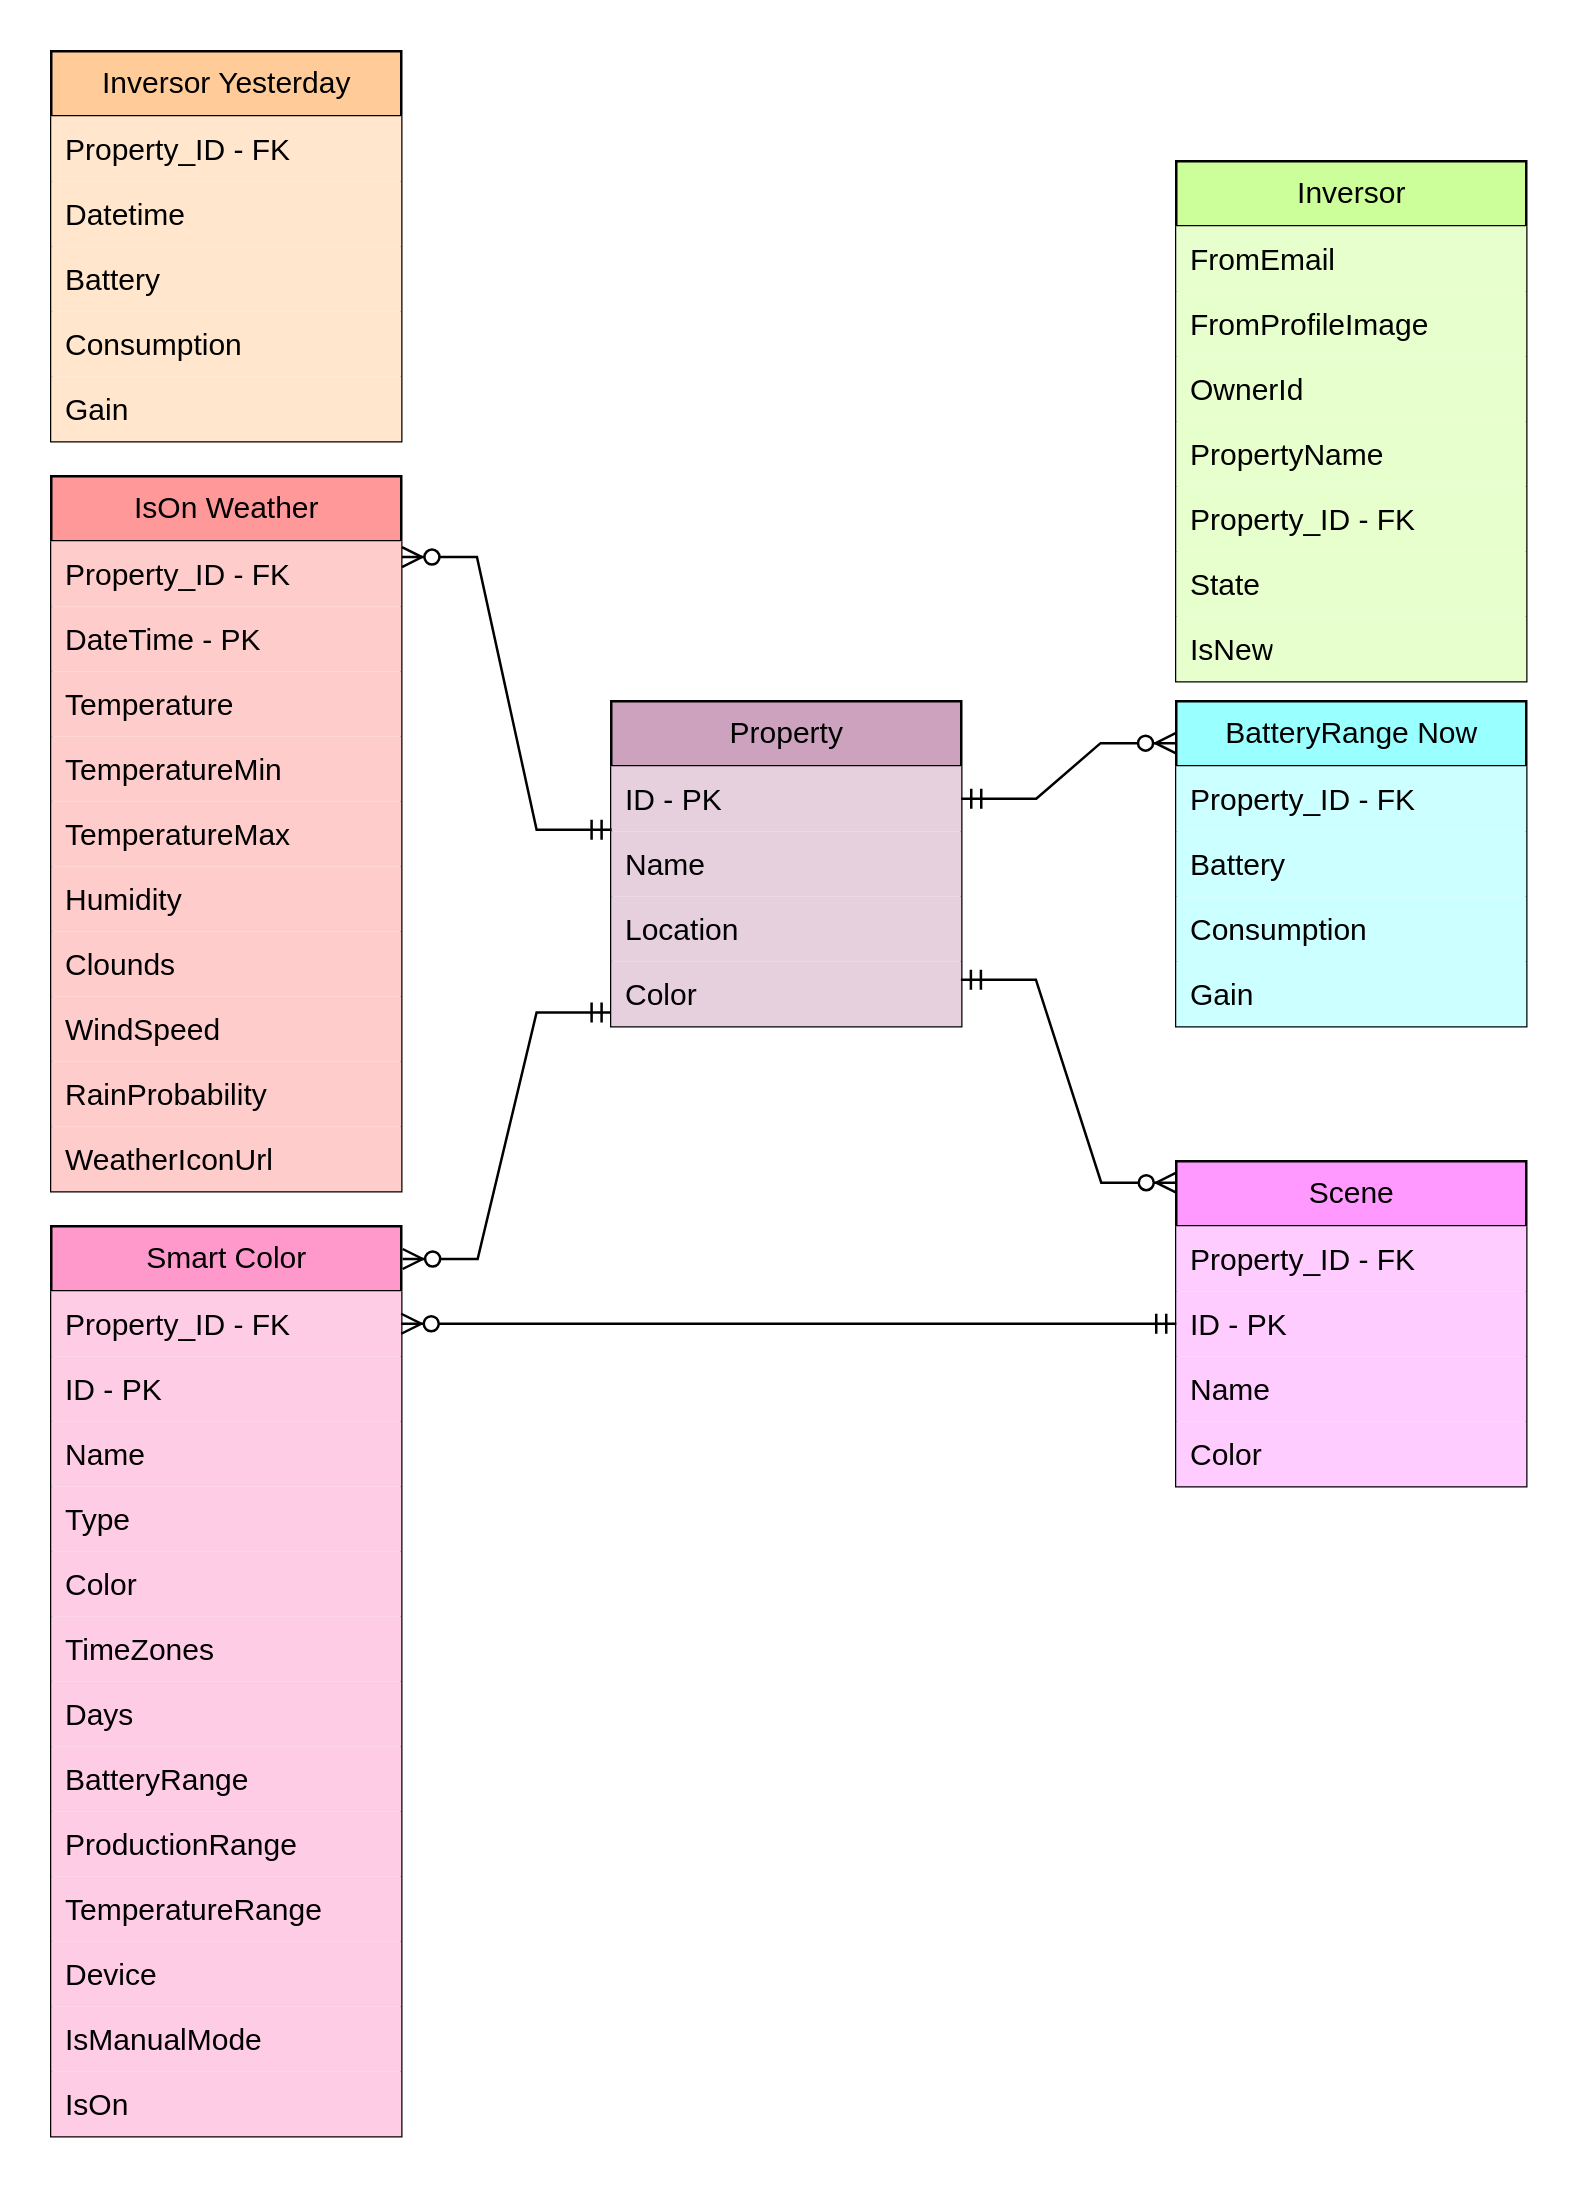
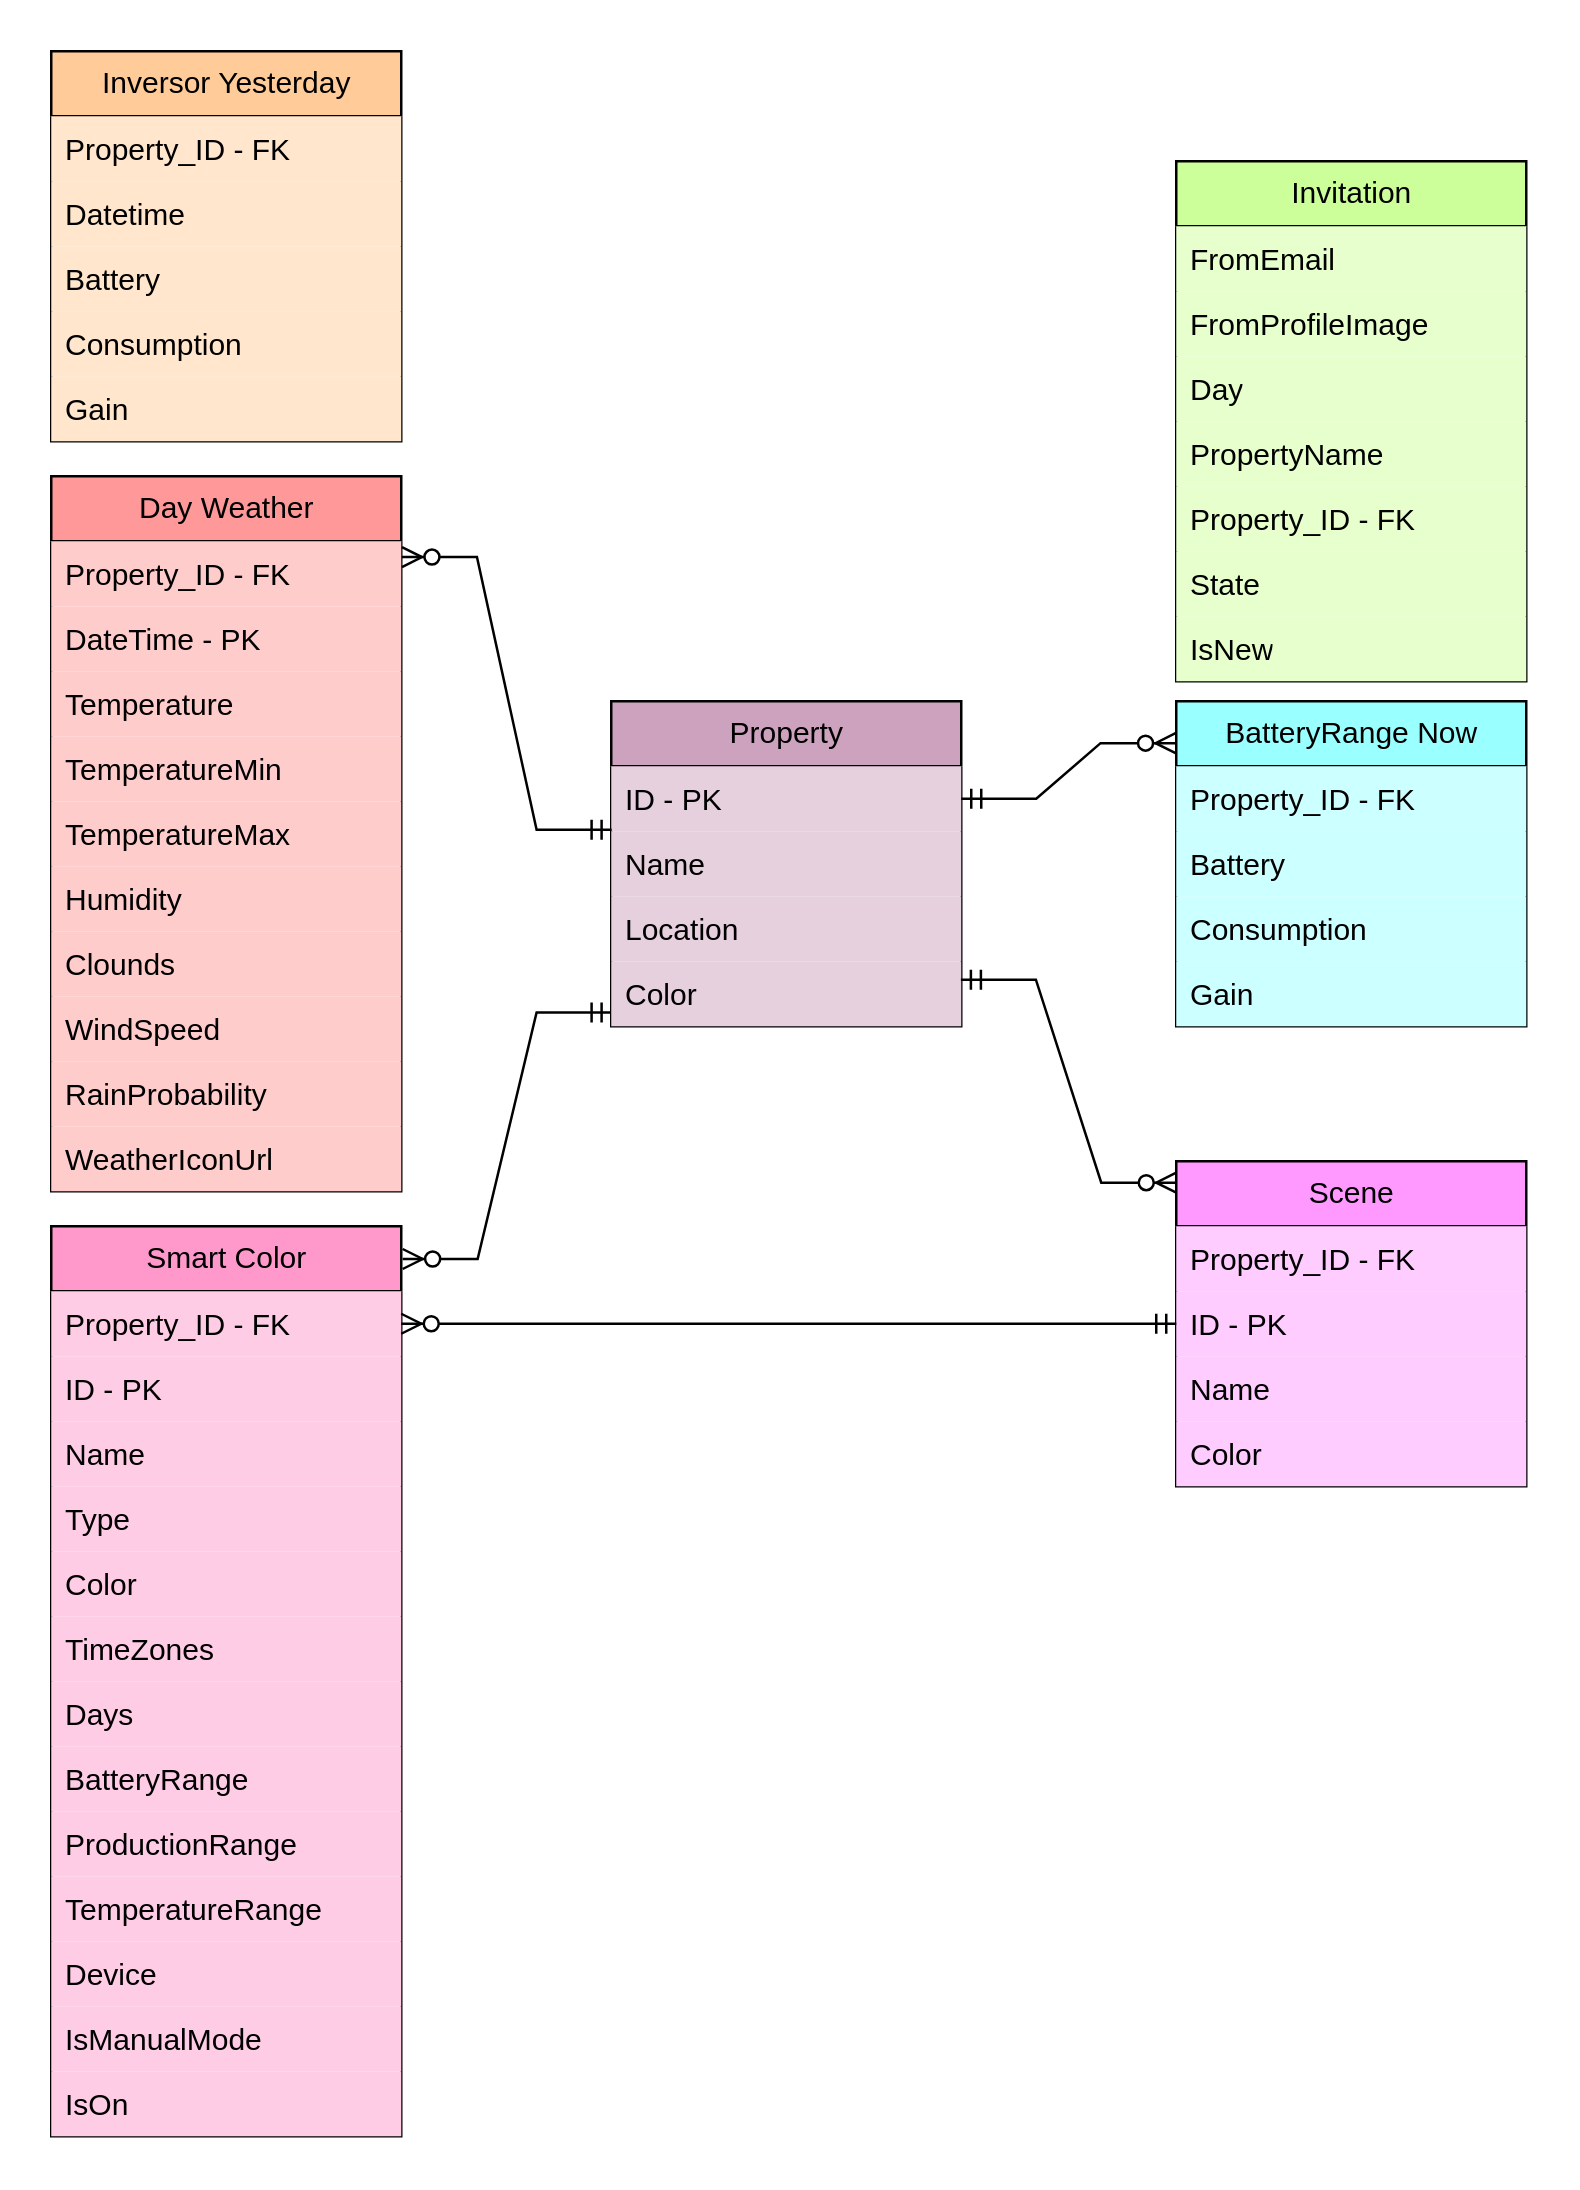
(1353, 194) -> (1353, 194)
(1250, 392) -> (1216, 392)
(228, 509) -> (228, 509)
